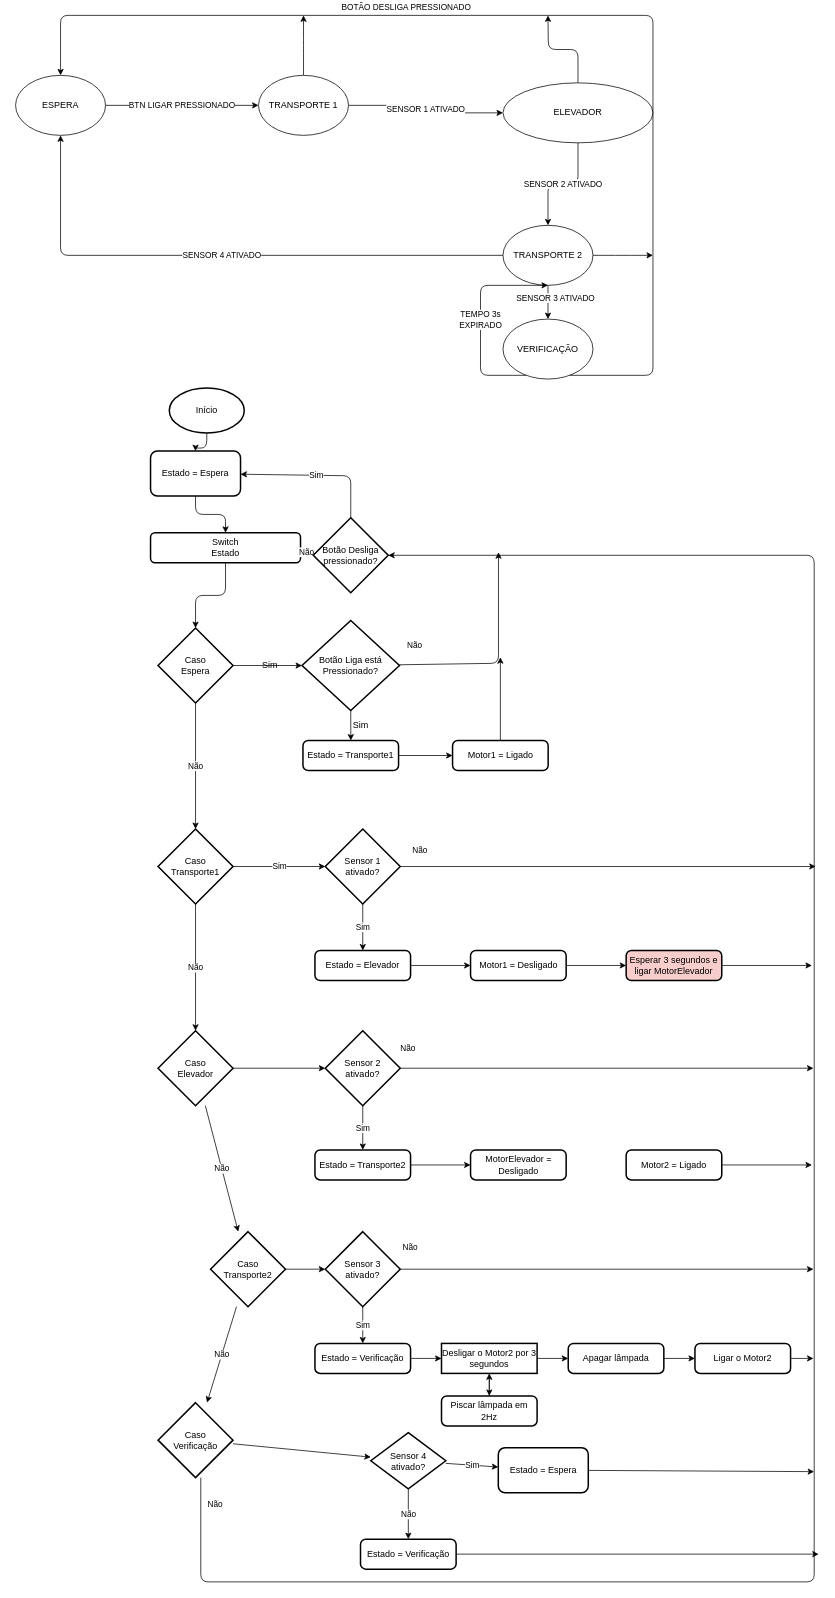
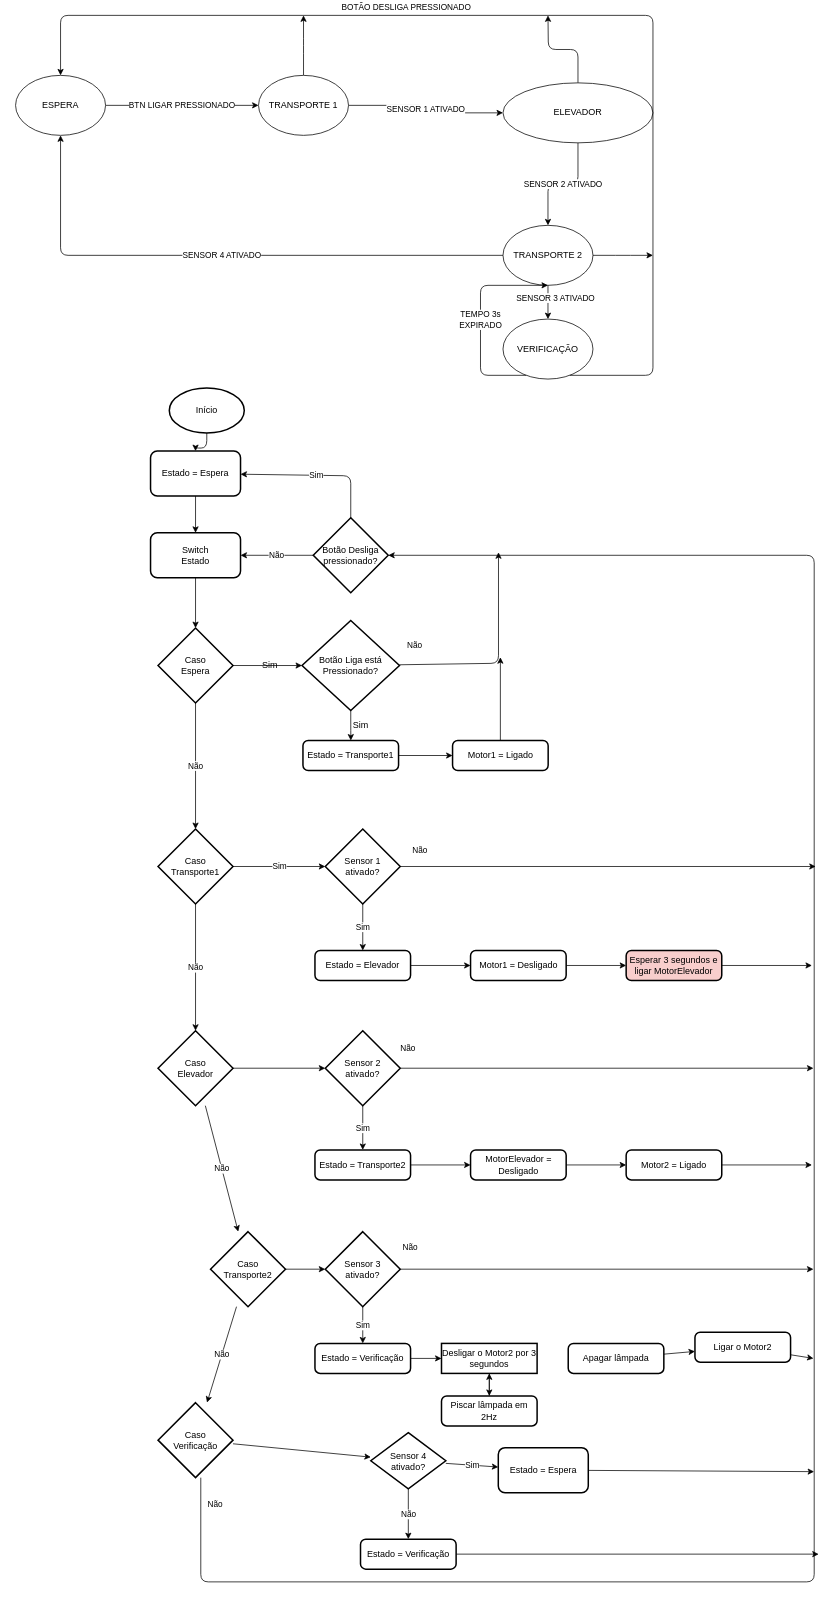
(225, 548) -> (195, 555)
none -> (619, 1165)
(550, 1359) -> none
(743, 1359) -> (743, 1347)
